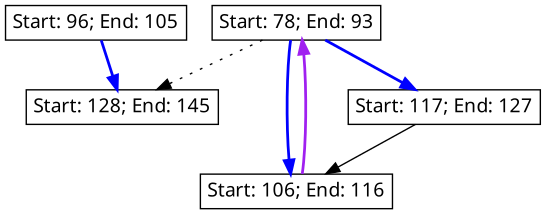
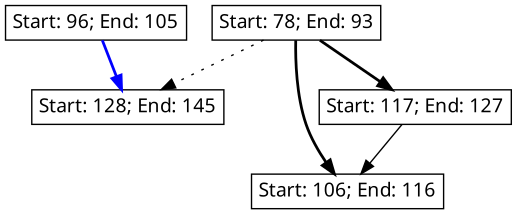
(364, 61) -> (350, 61)
(287, 100) -> (301, 104)
(306, 114) -> none
